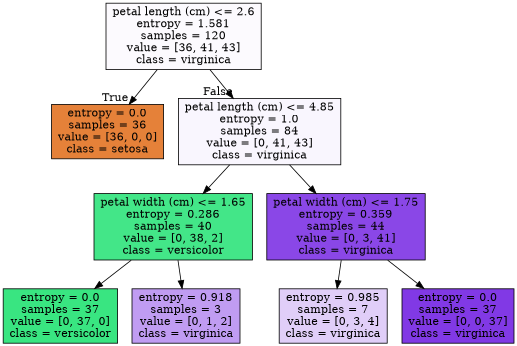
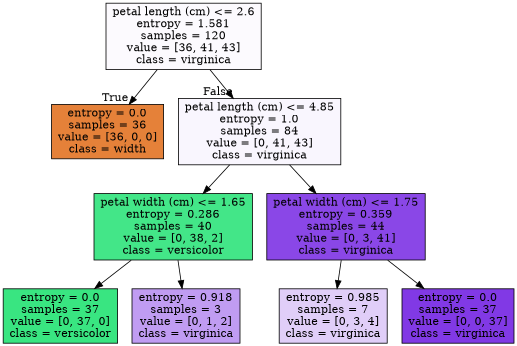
(108, 132) -> (108, 132)
